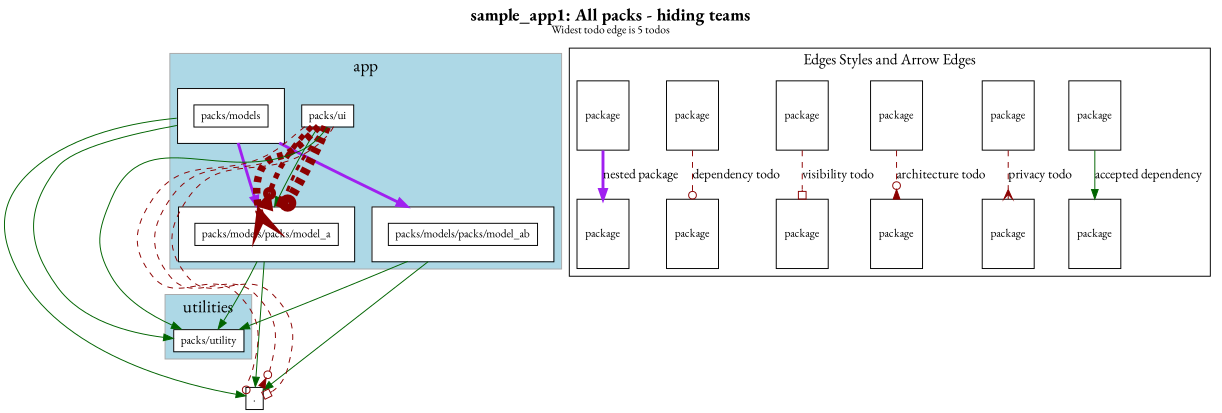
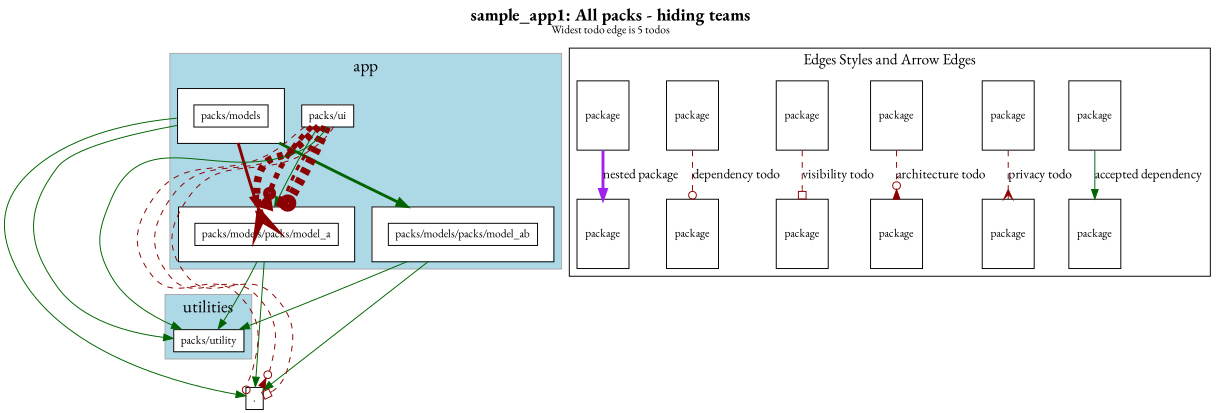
(338, 173) -> (338, 173)
(247, 174) -> (247, 174)
